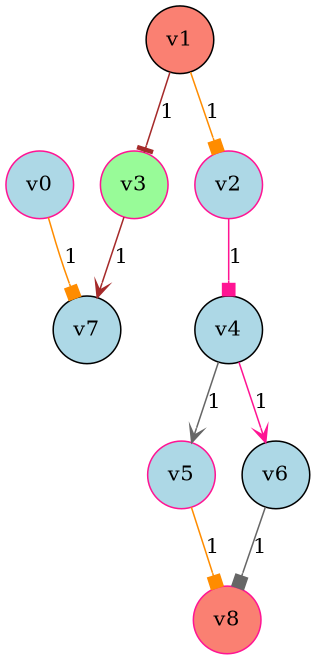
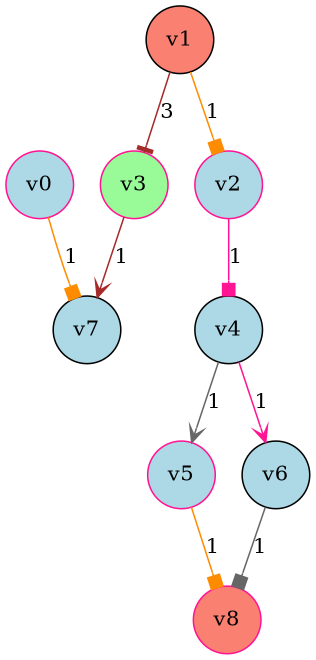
(168, 112) -> (168, 112)
